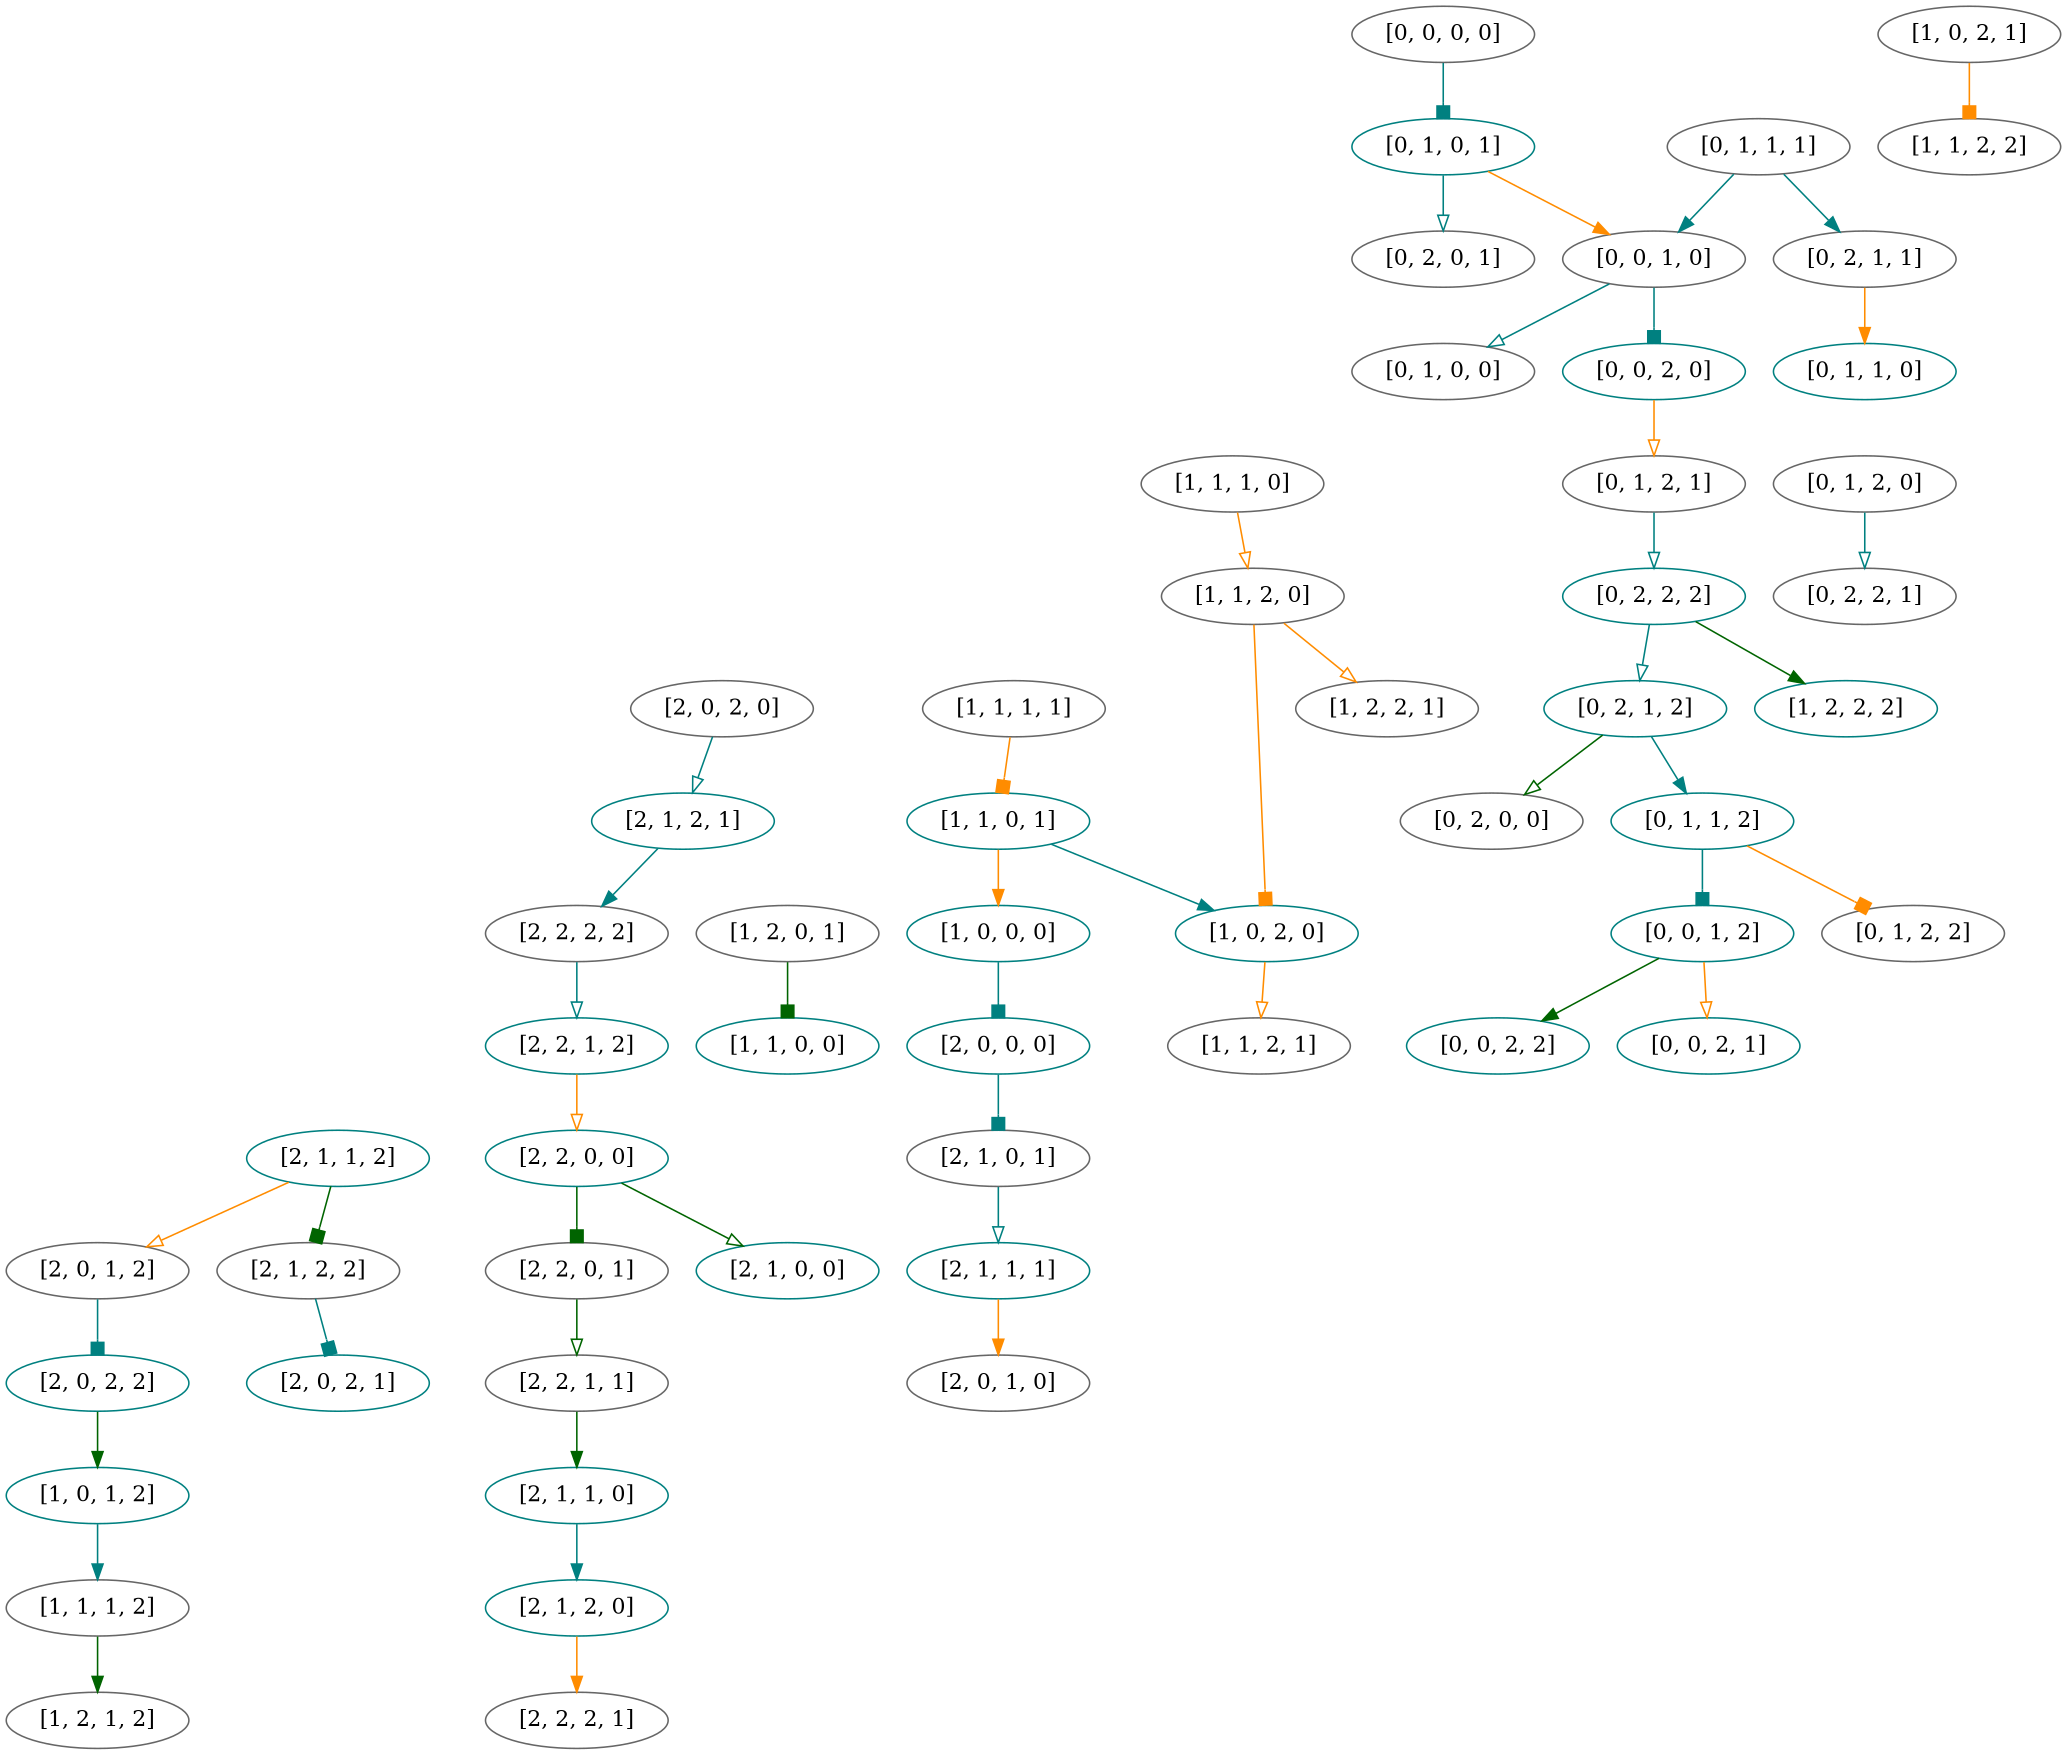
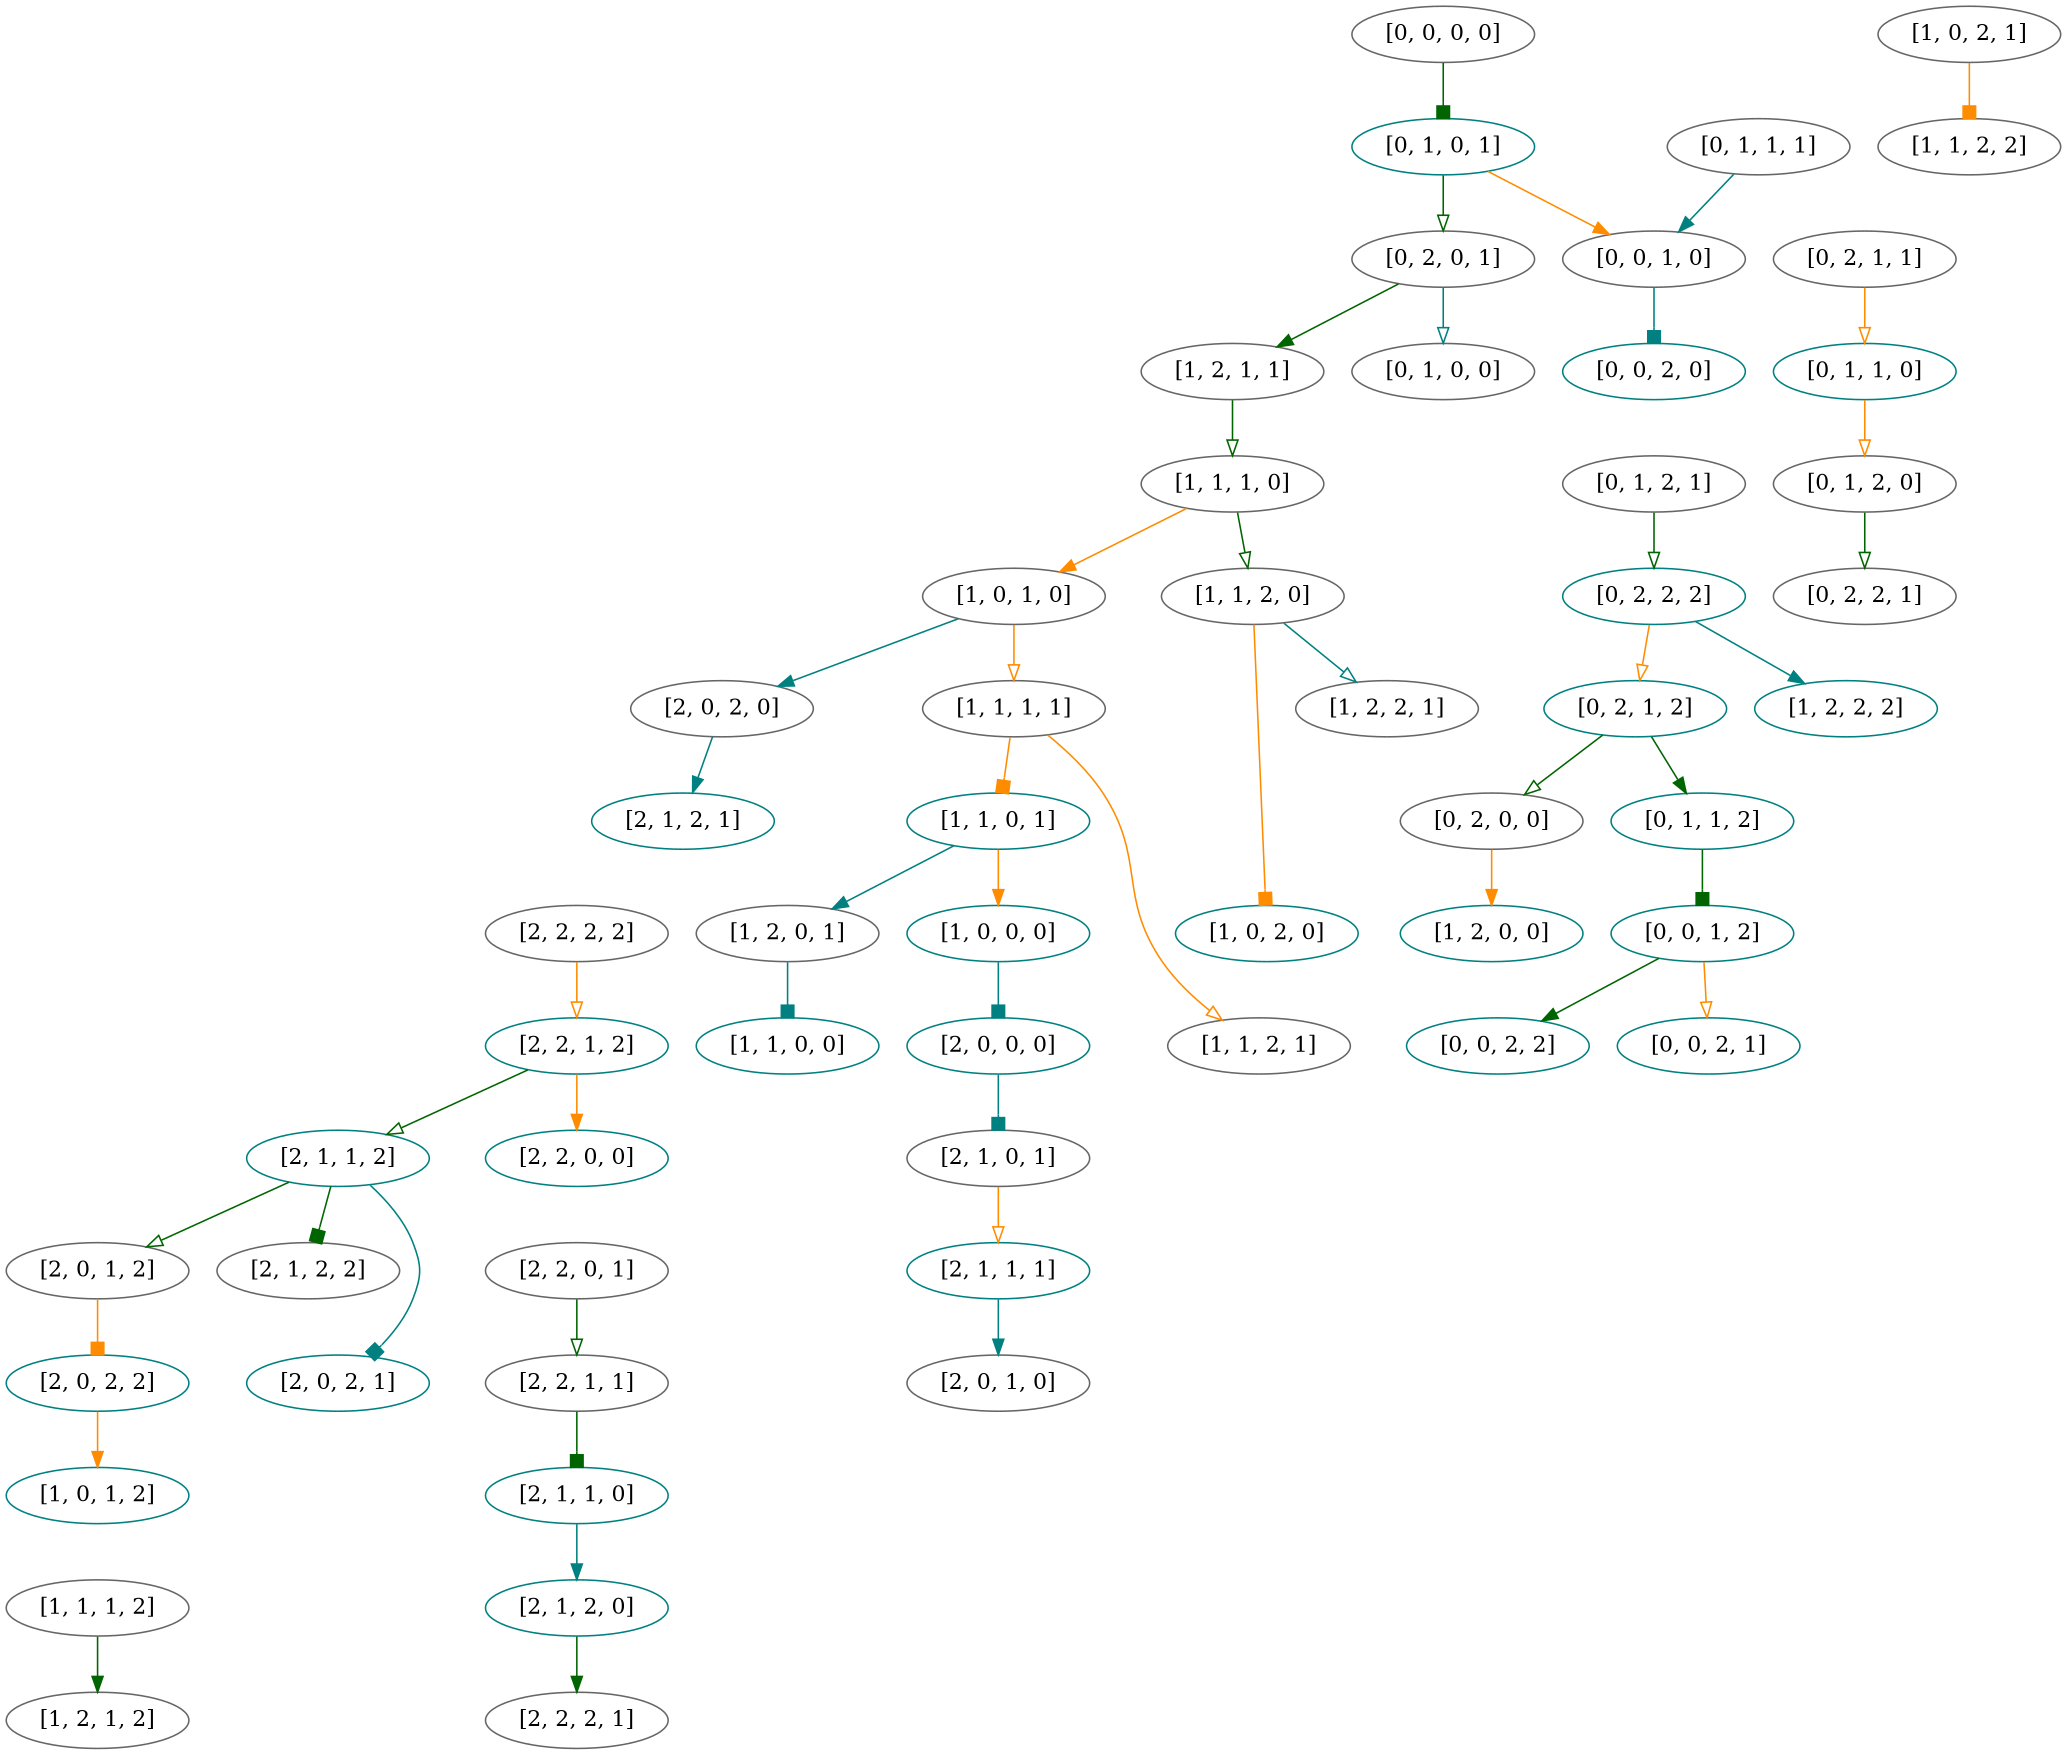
(1443, 83) -> (1443, 83)
(1443, 195) -> (1443, 195)
(1806, 197) -> none
(1865, 308) -> (1865, 308)
(1556, 312) -> (1443, 308)
none -> (1232, 372)
(1654, 420) -> none
none -> (1865, 420)
(1241, 532) -> (1241, 532)
(1654, 532) -> (1654, 532)
(1865, 532) -> (1865, 532)
none -> (1014, 596)
(1646, 645) -> (1646, 645)
(1314, 648) -> (1314, 648)
(1743, 649) -> (1743, 649)
(705, 757) -> (705, 757)
(1665, 758) -> (1665, 758)
(1702, 870) -> (1702, 870)
(635, 872) -> none
(1125, 874) -> (900, 874)
none -> (1492, 934)
(1913, 934) -> none
(577, 982) -> (577, 982)
(788, 982) -> (788, 982)
(1263, 982) -> (1131, 872)
(577, 1094) -> (577, 1094)
none -> (465, 1099)
(577, 1207) -> none
(998, 1207) -> (998, 1207)
(225, 1211) -> (225, 1211)
(788, 1271) -> none
(98, 1319) -> (98, 1319)
(321, 1319) -> (419, 1263)
(998, 1319) -> (998, 1319)
(98, 1432) -> (98, 1432)
(577, 1432) -> (577, 1432)
(98, 1544) -> none
(577, 1656) -> (577, 1656)
